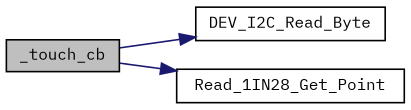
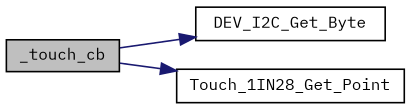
(290, 24) -> (290, 24)
(290, 86) -> (290, 86)
